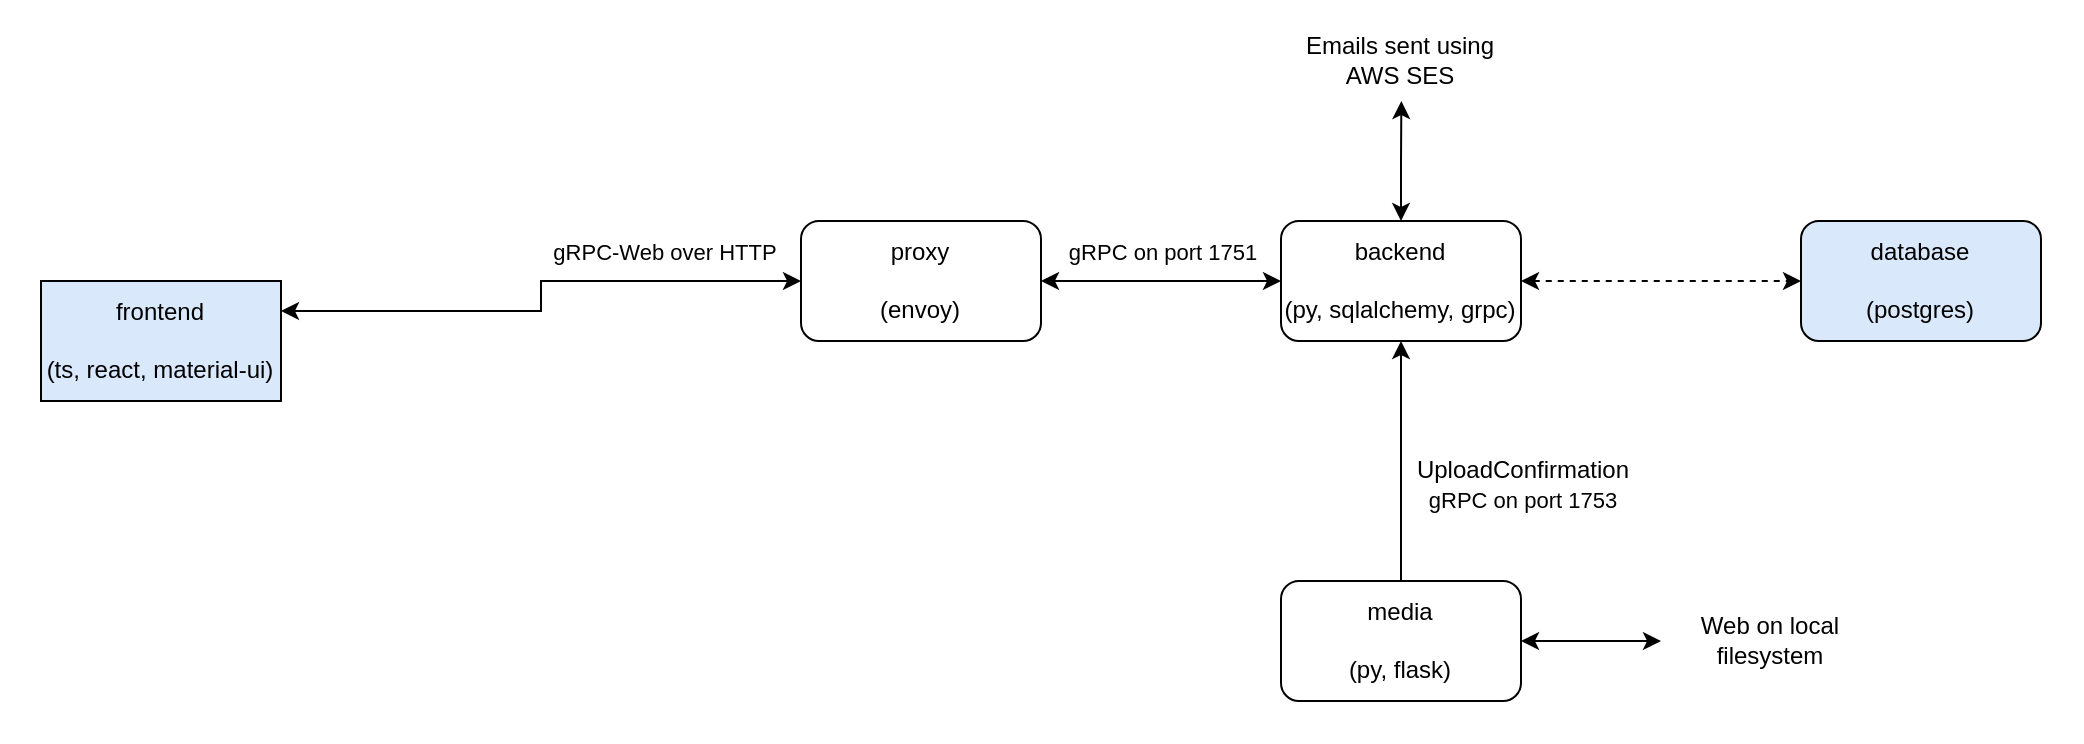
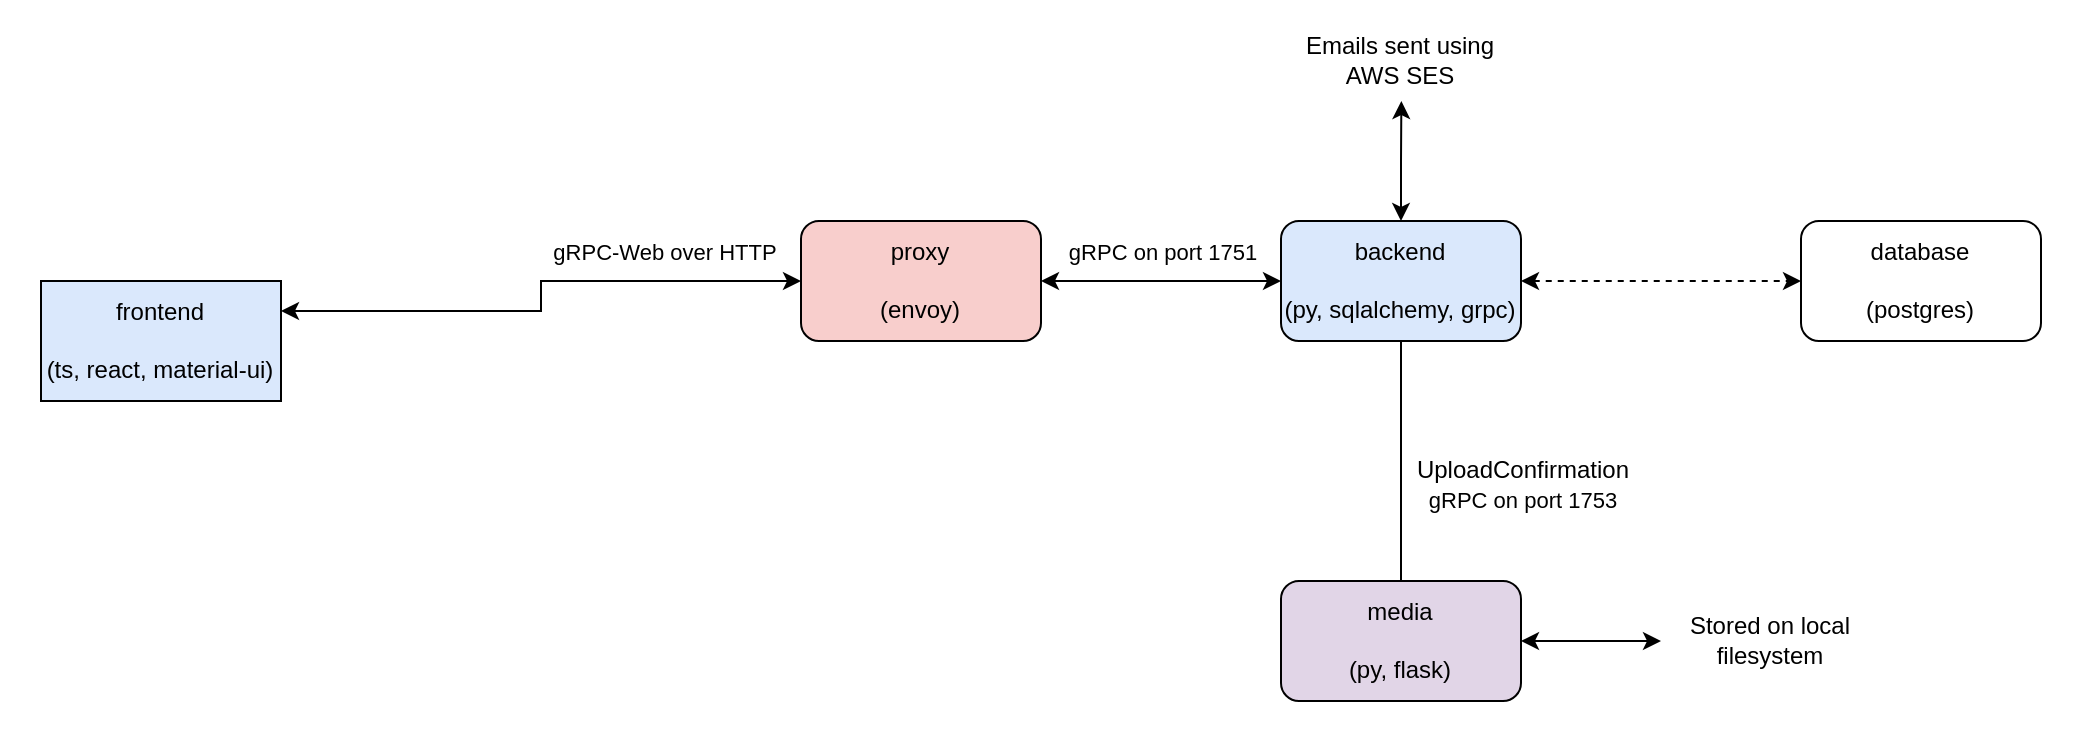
(921, 281) -> (921, 281)
(1401, 281) -> (1401, 281)
(1921, 281) -> (1921, 281)
(1401, 356) -> (1401, 350)
(1401, 641) -> (1401, 641)
(1771, 641) -> (1771, 641)
